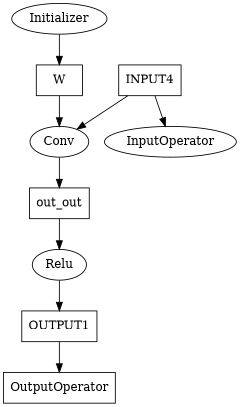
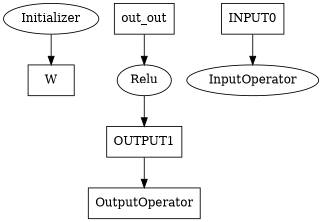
(150, 80) -> (253, 19)
(59, 142) -> none
